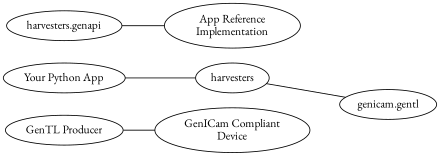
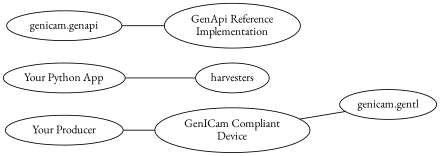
(64, 26) -> (64, 26)
(232, 26) -> (232, 26)
(306, 90) -> (323, 115)
(64, 130) -> (64, 130)
